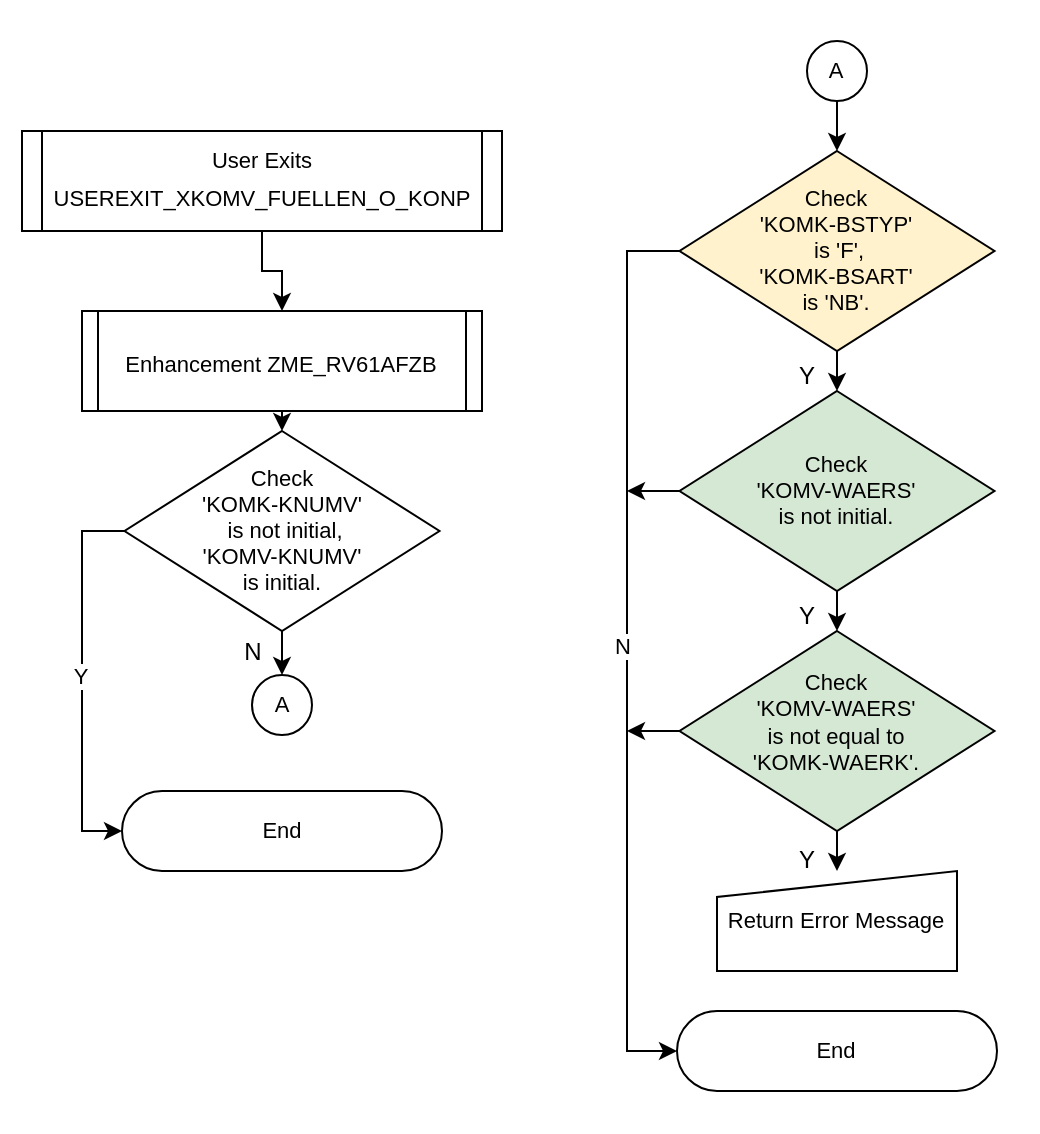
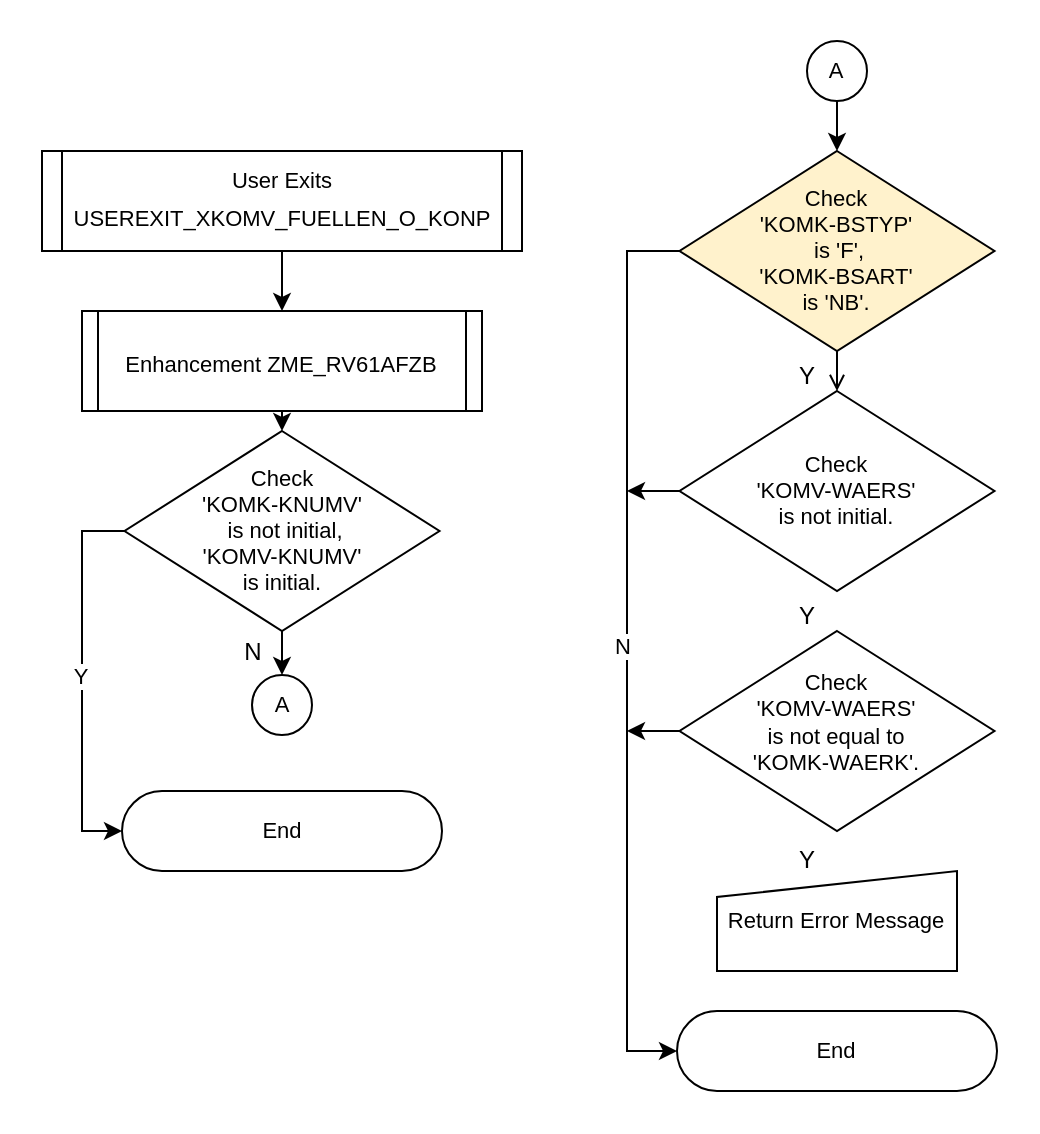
(262, 181) -> (282, 201)
(837, 376) -> (837, 379)
(837, 491) -> (837, 491)
(837, 604) -> none
(837, 731) -> (837, 731)
(837, 844) -> none
